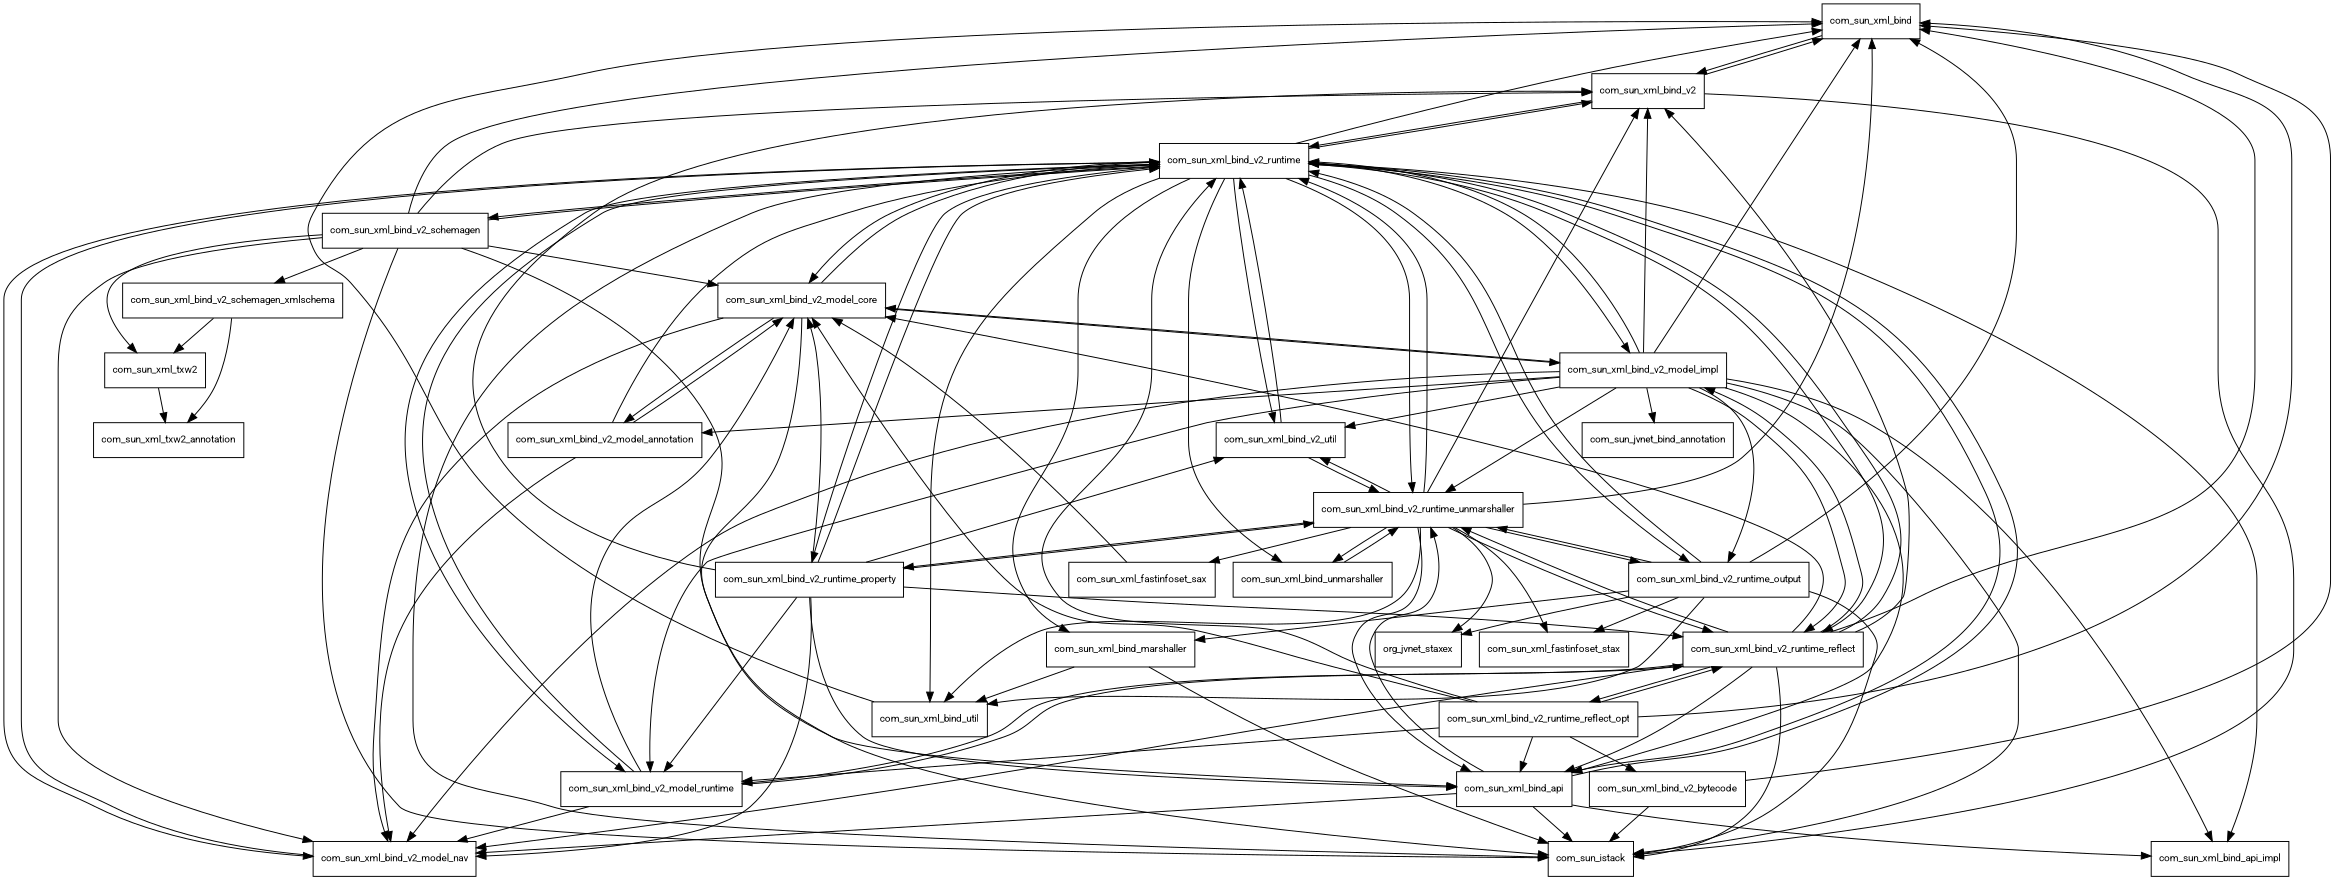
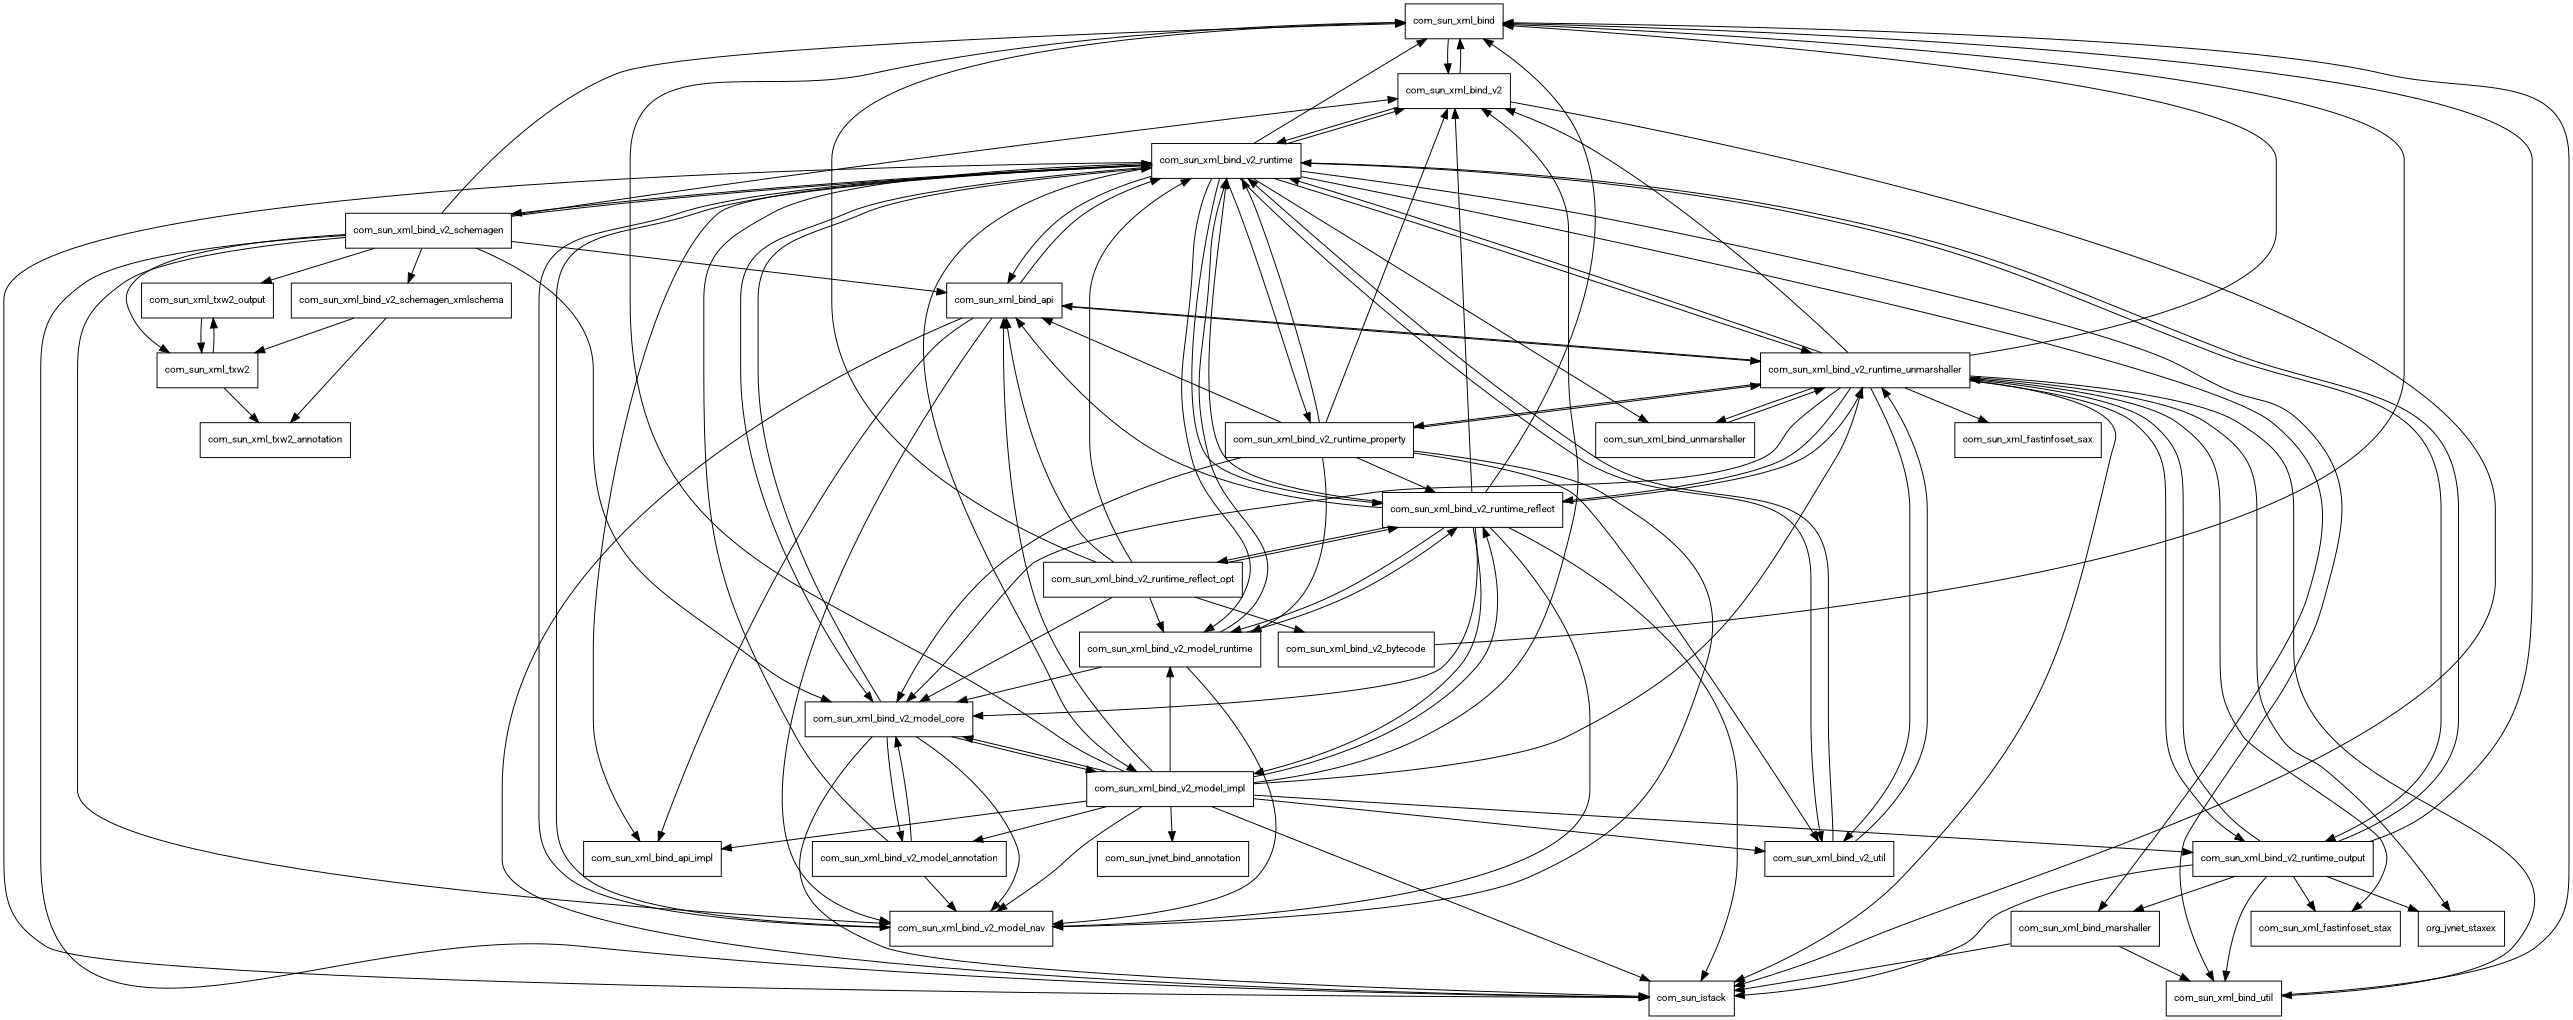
(1510, 207) -> none
none -> (207, 301)
(992, 433) -> (1385, 491)
(1633, 821) -> (2042, 687)
